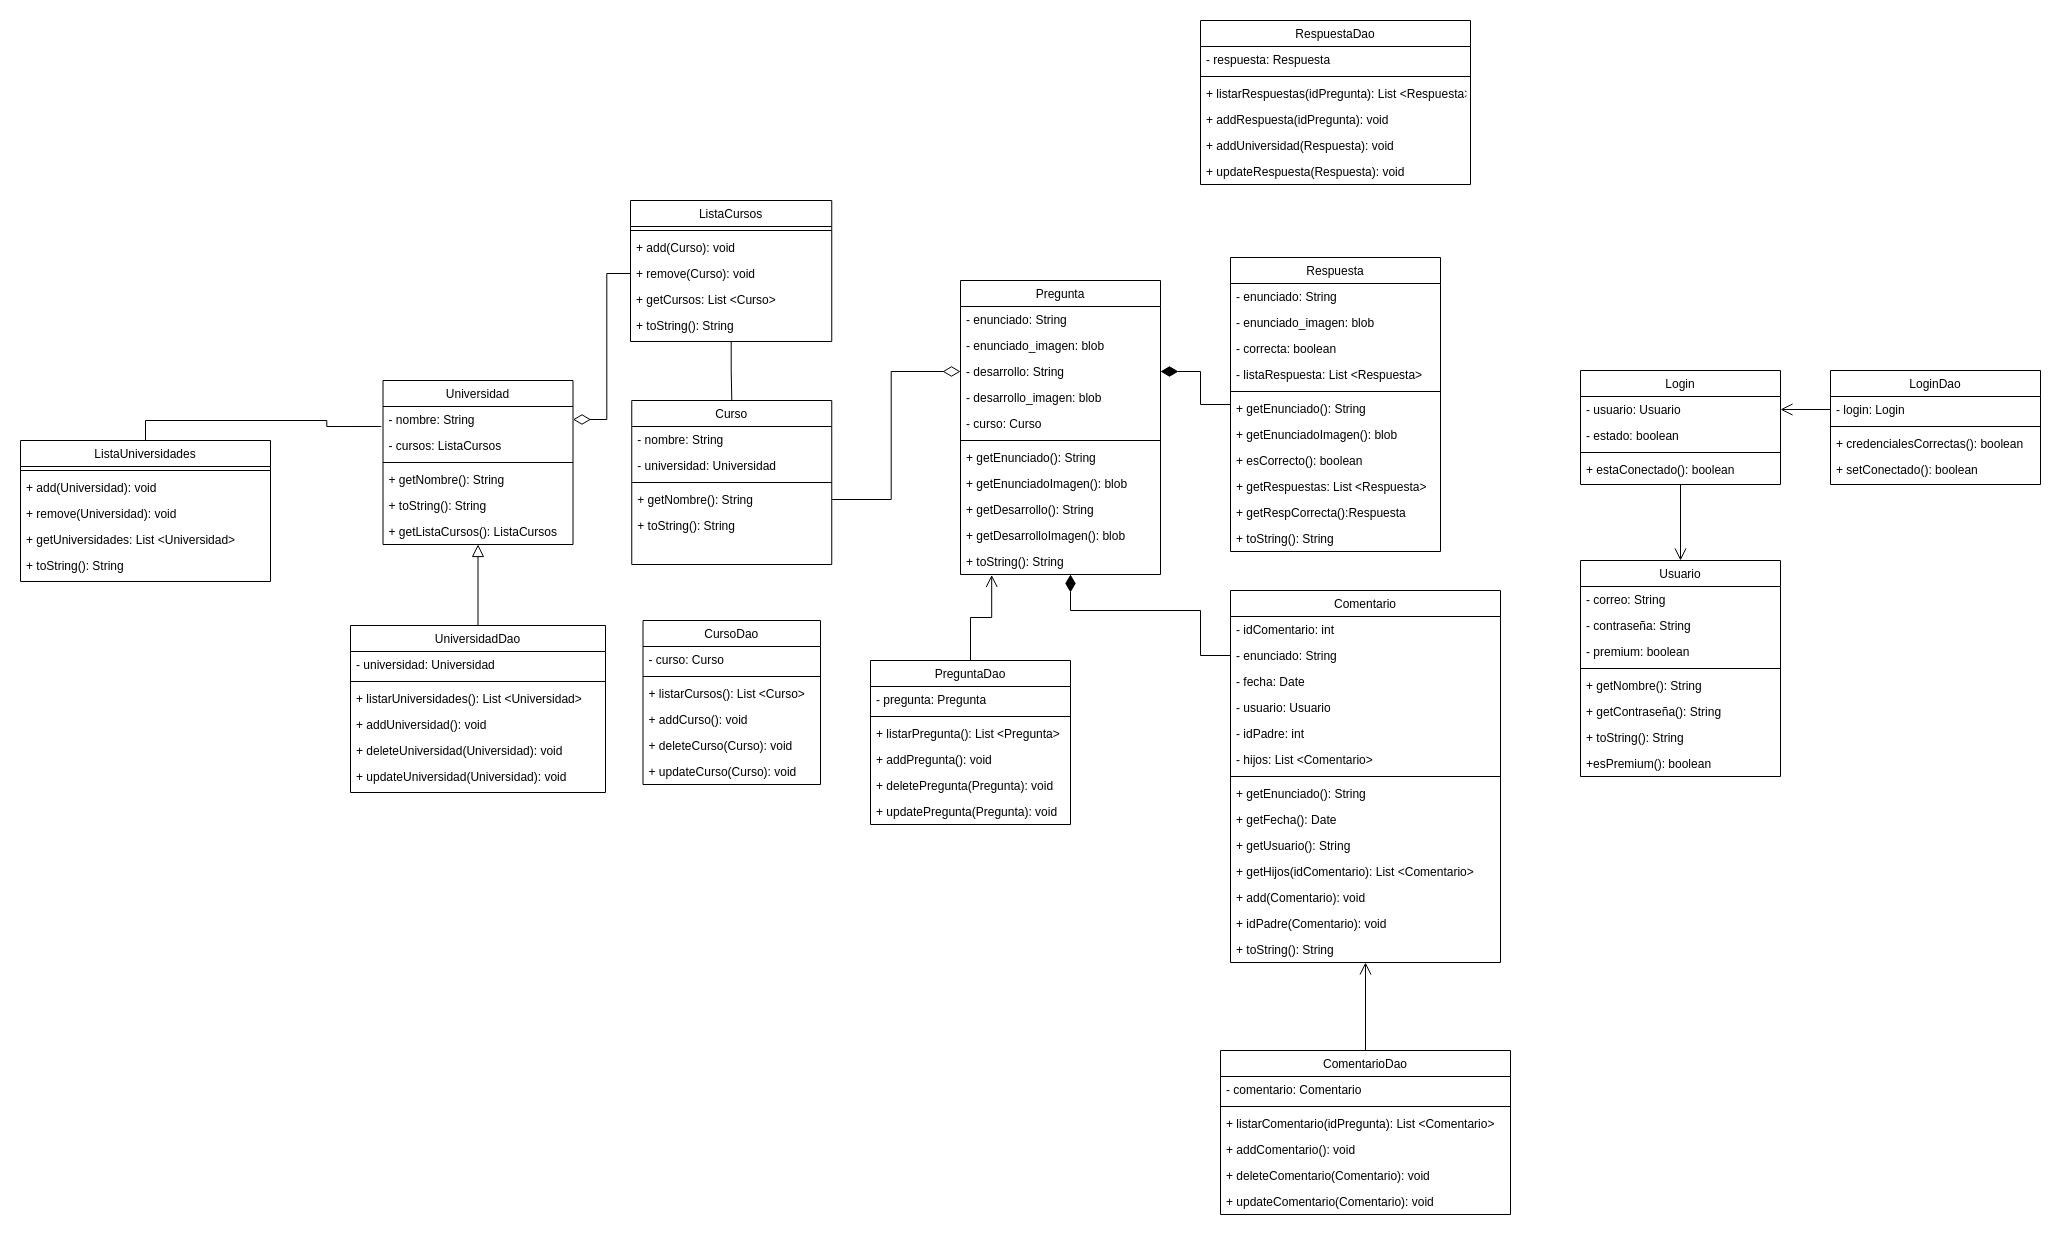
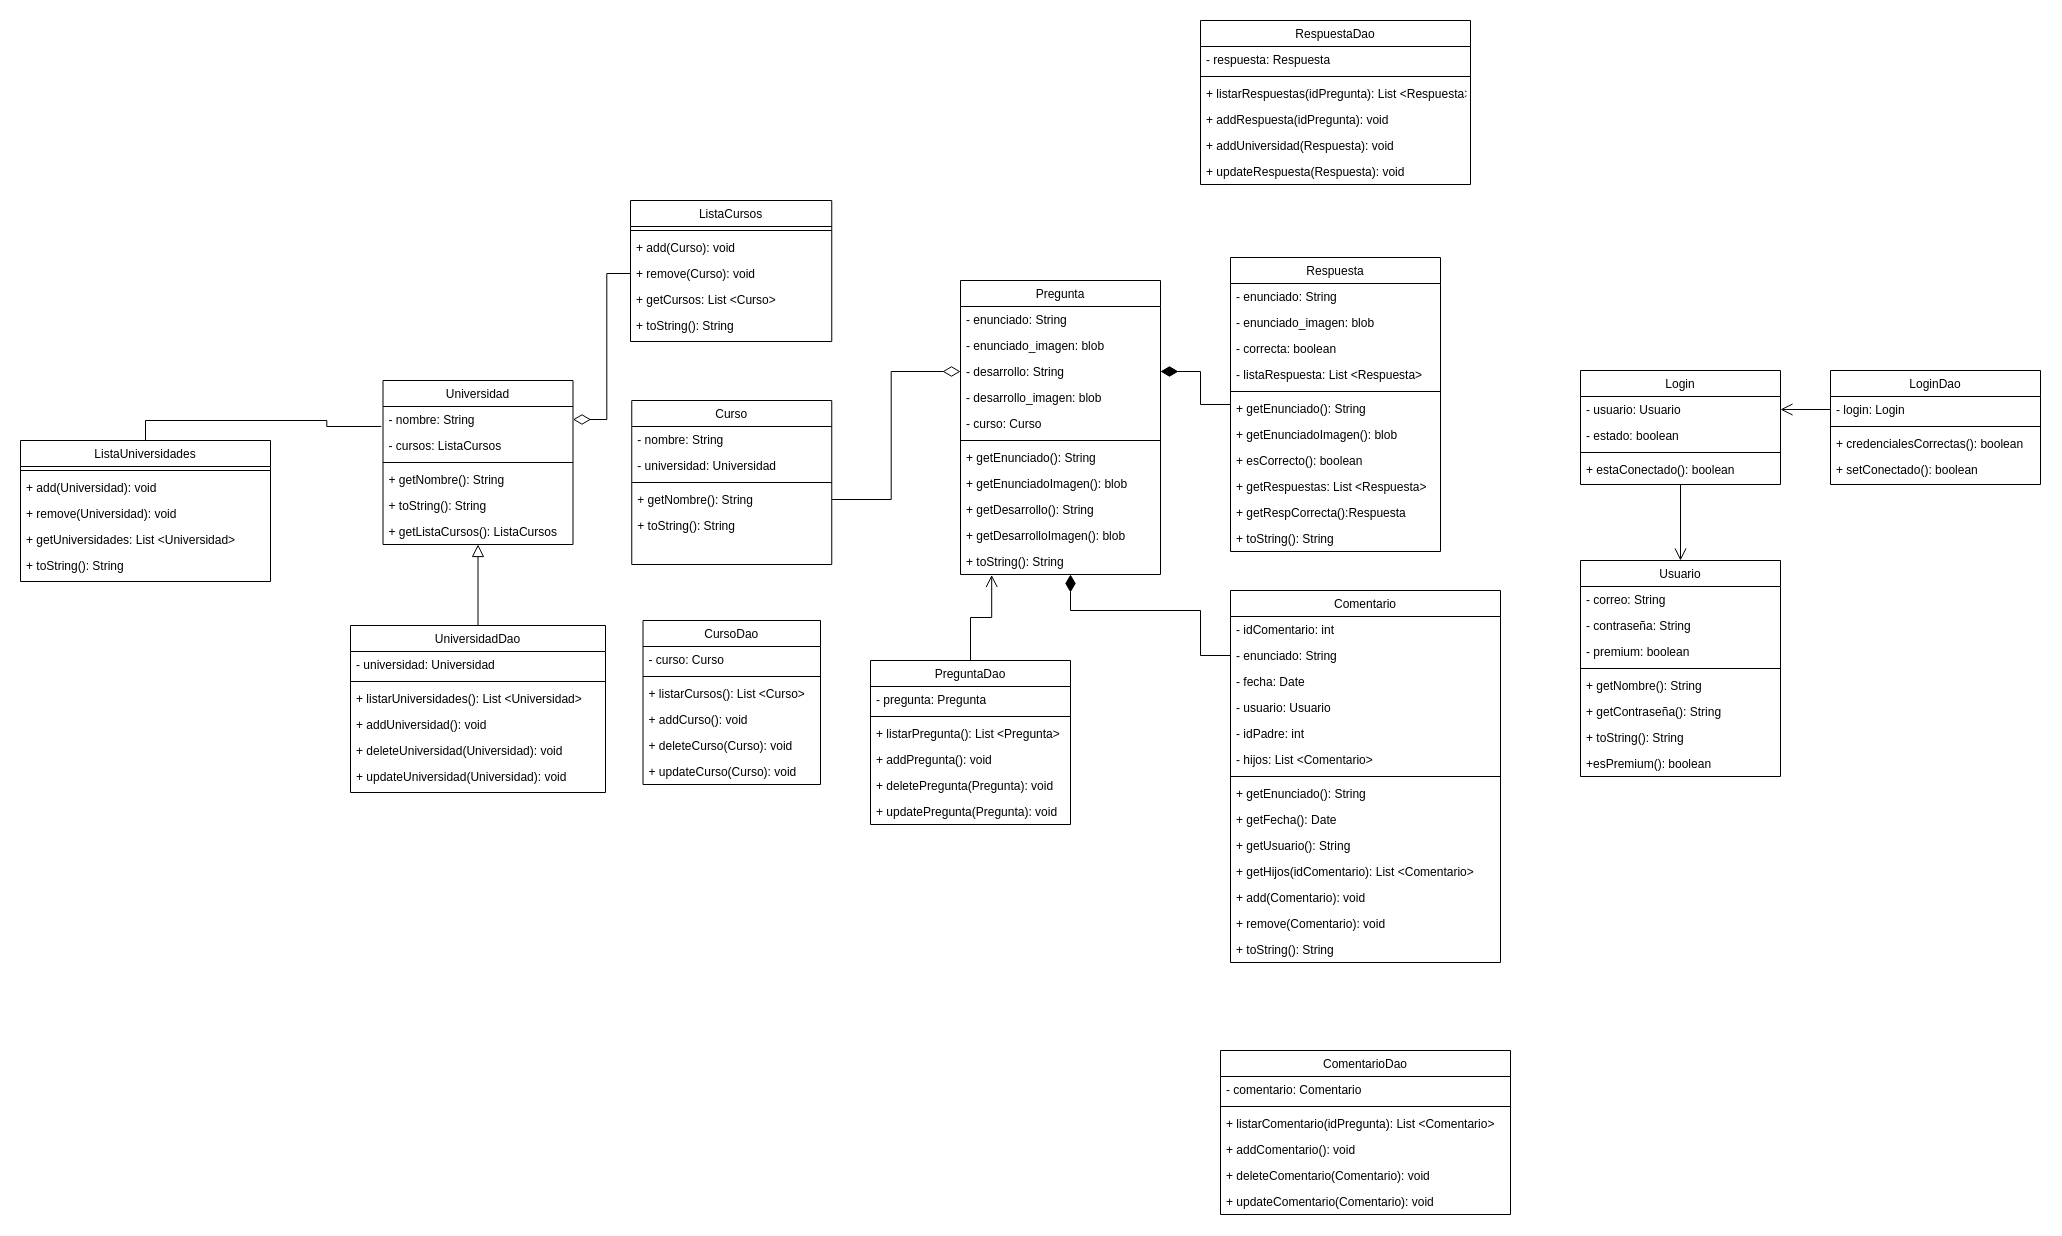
(731, 371) -> none
(1317, 924) -> (1316, 924)
(1366, 1008) -> none
